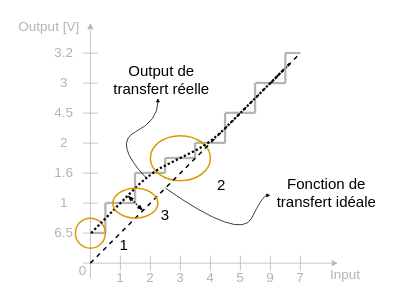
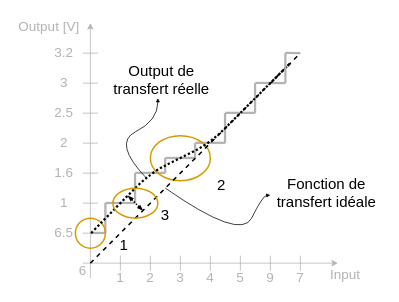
(64, 113) -> (64, 113)
(83, 270) -> (83, 270)
